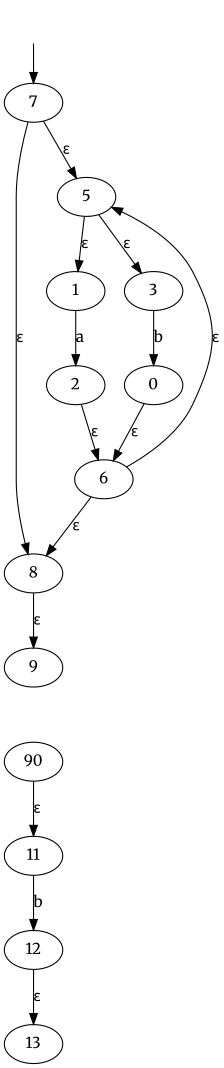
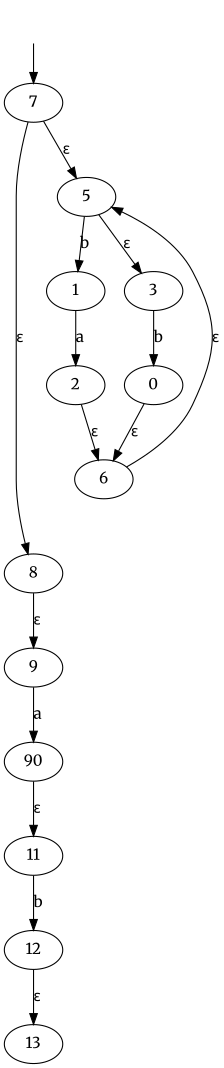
(85, 244) -> (85, 244)
(72, 522) -> none
none -> (34, 709)
